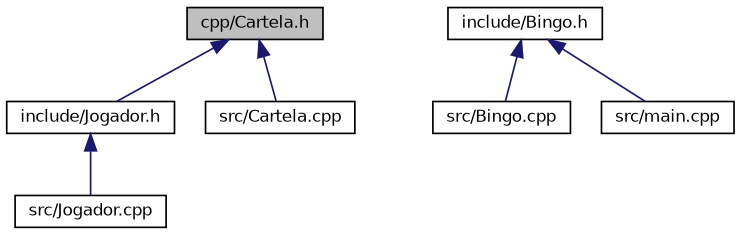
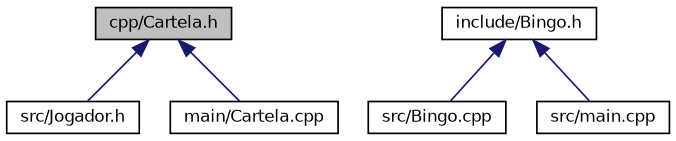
(91, 117) -> (73, 117)
(280, 117) -> (254, 117)
(91, 211) -> none
